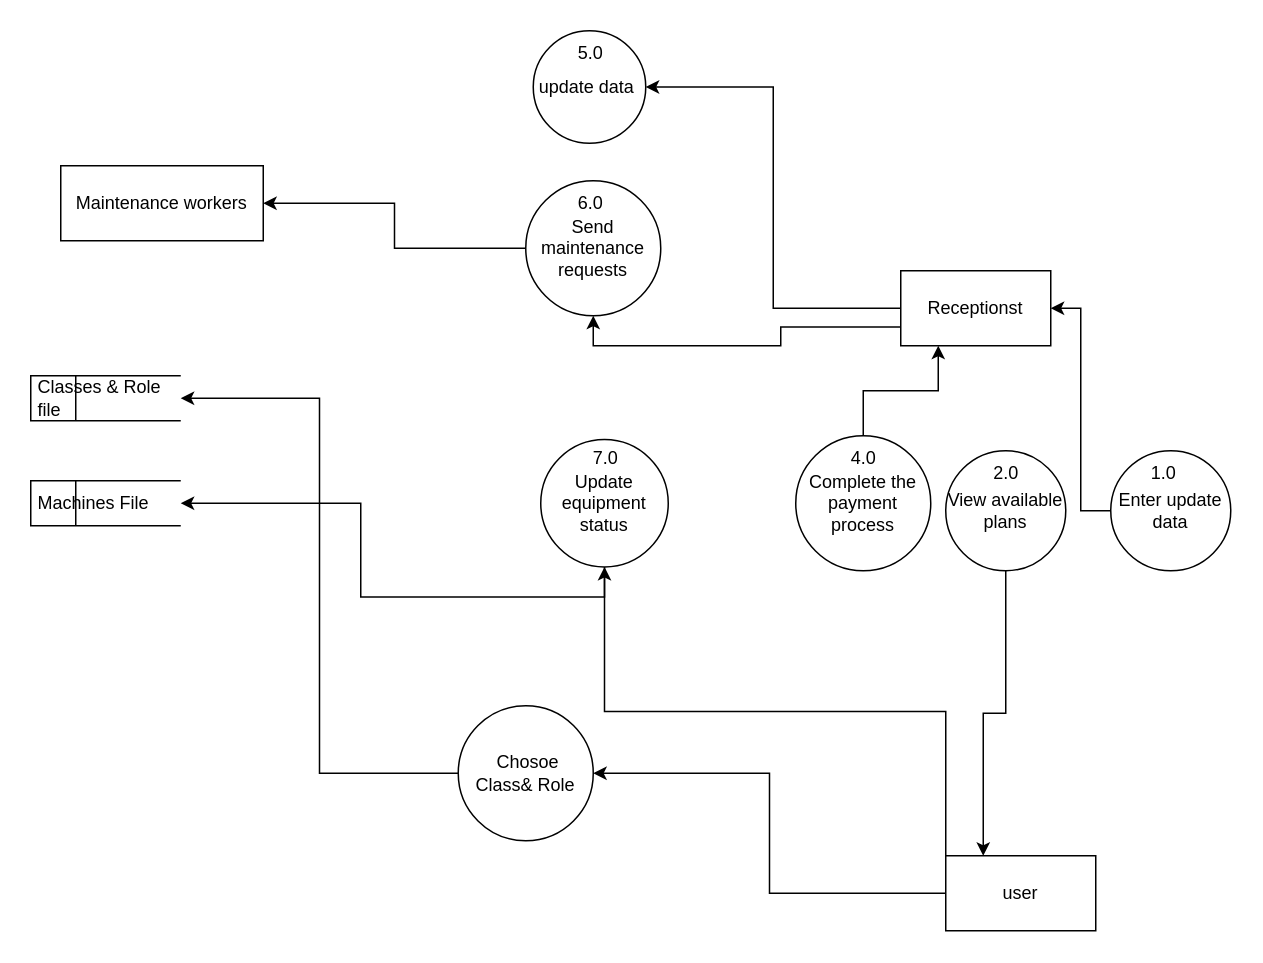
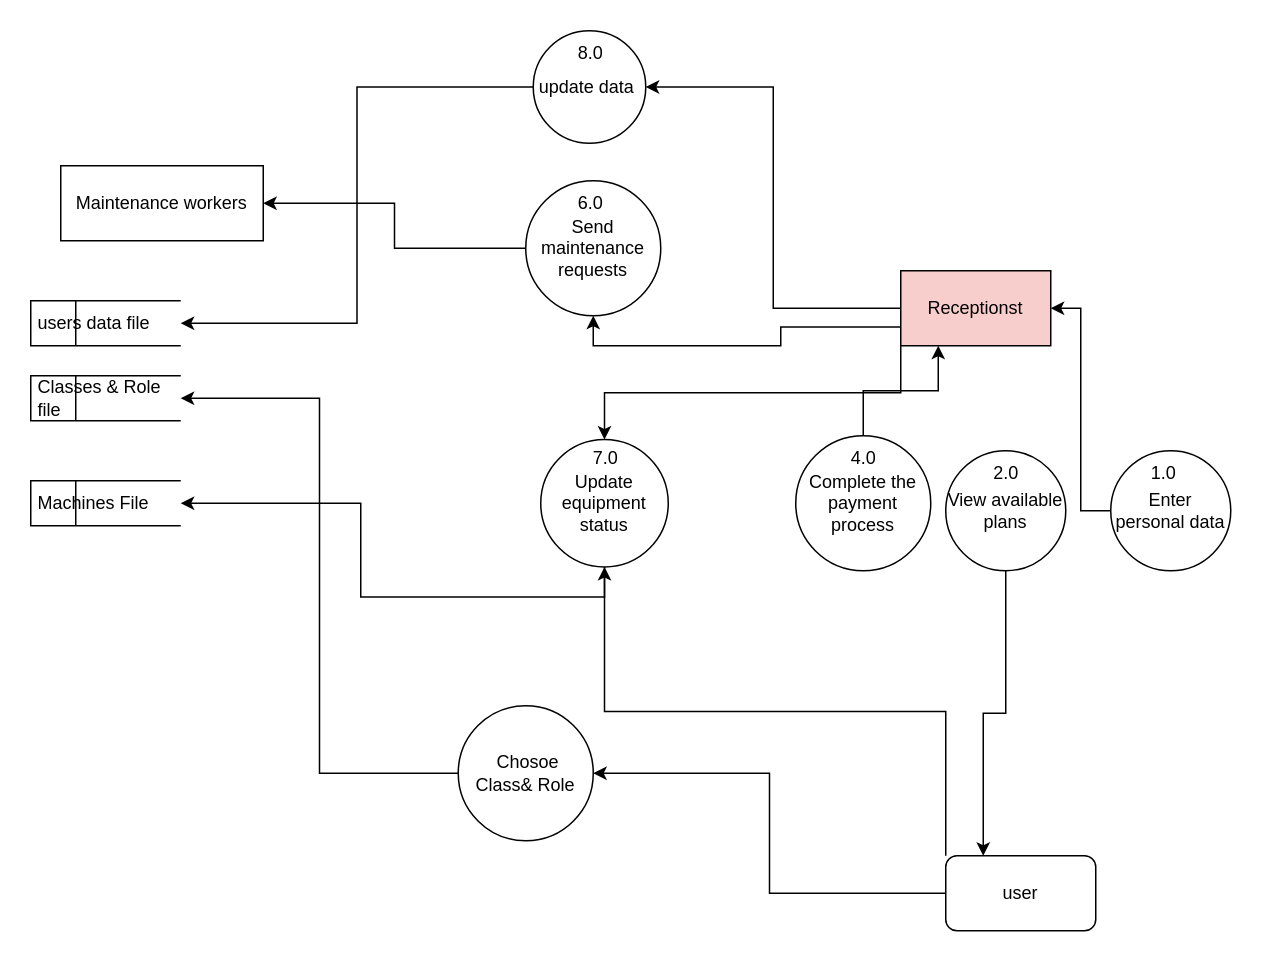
(591, 53) -> (591, 53)
none -> (357, 200)
(976, 308) -> (976, 308)
none -> (106, 323)
none -> (758, 393)
(1171, 511) -> (1171, 511)
(1021, 893) -> (1021, 893)
